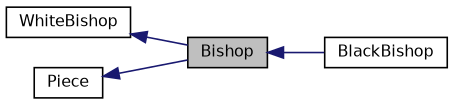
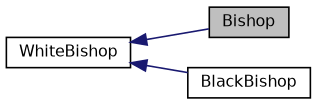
(304, 53) -> (167, 69)
(68, 83) -> none
